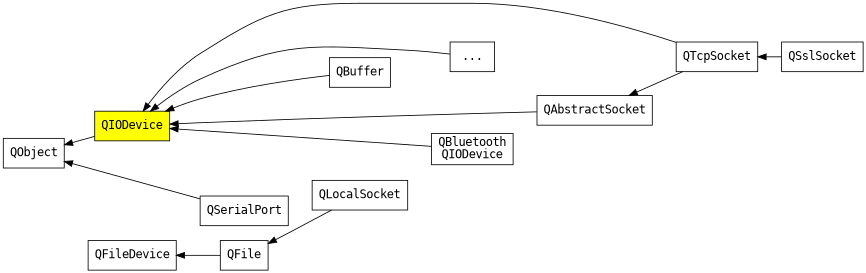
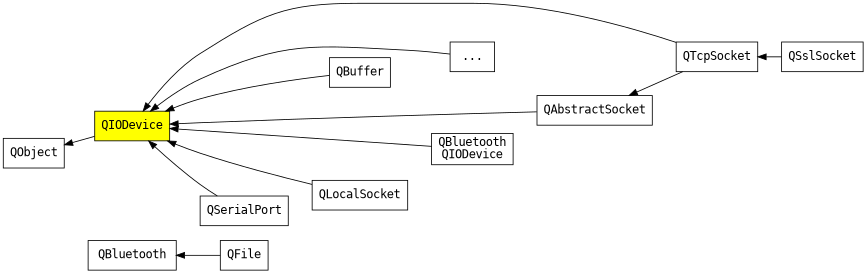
(136, 181) -> (185, 173)
(304, 225) -> (243, 166)
(132, 255) -> (132, 255)
